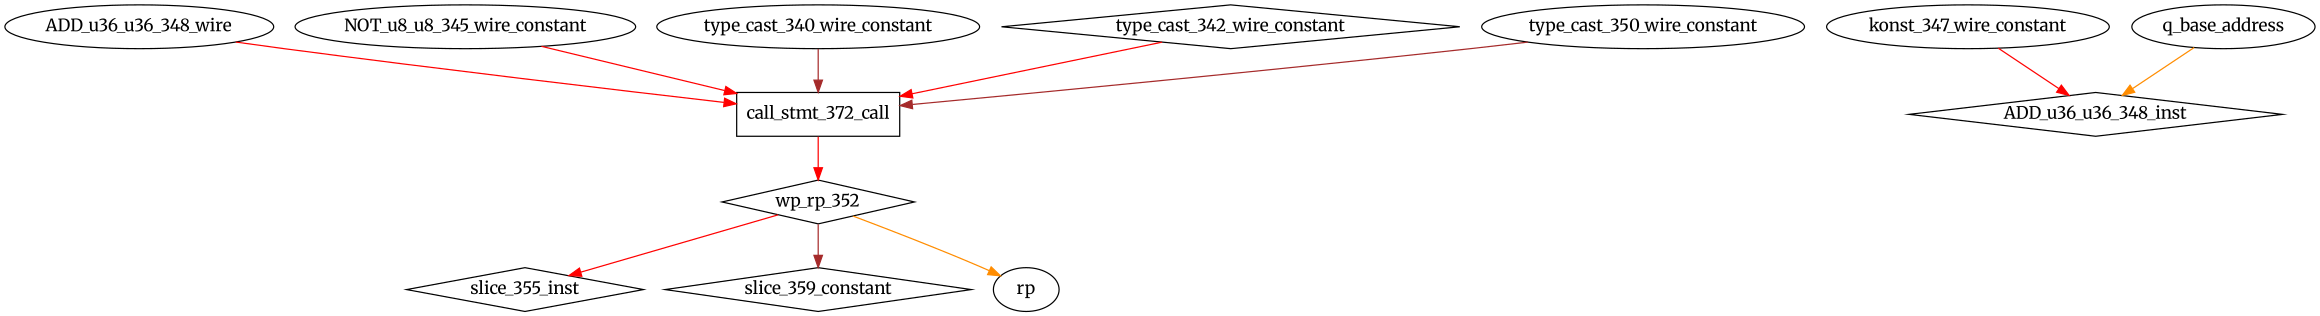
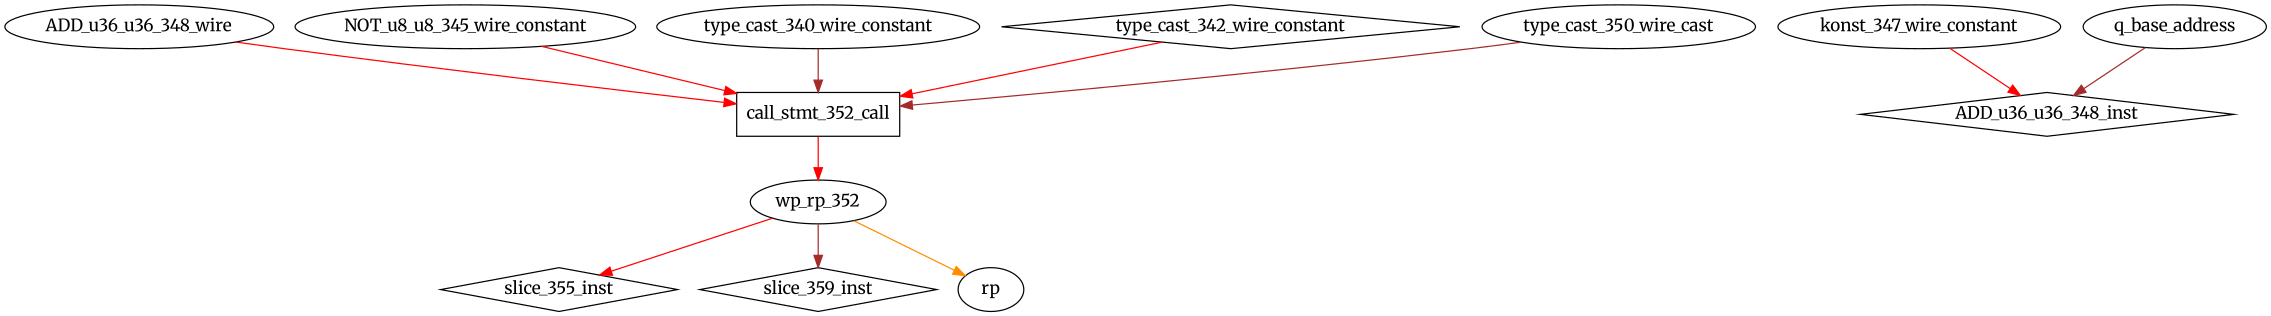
(1643, 27) -> (1619, 27)
(2163, 68) -> (2115, 68)
(818, 114) -> (818, 114)
(818, 202) -> (818, 202)
(818, 290) -> (818, 290)
